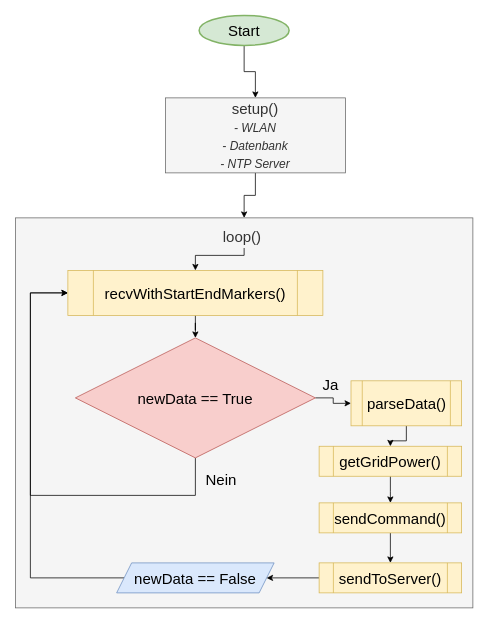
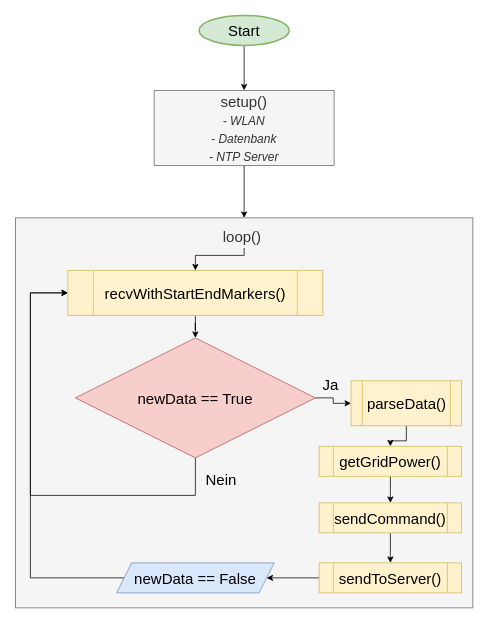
(255, 135) -> (244, 128)
